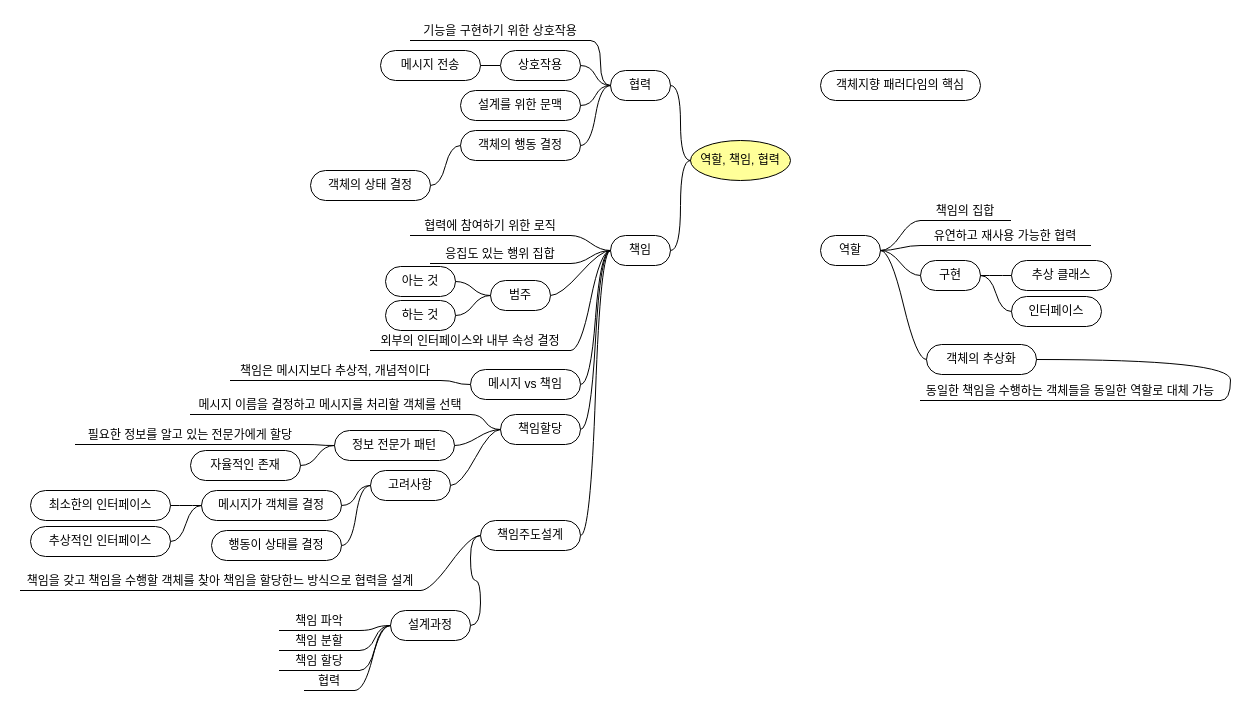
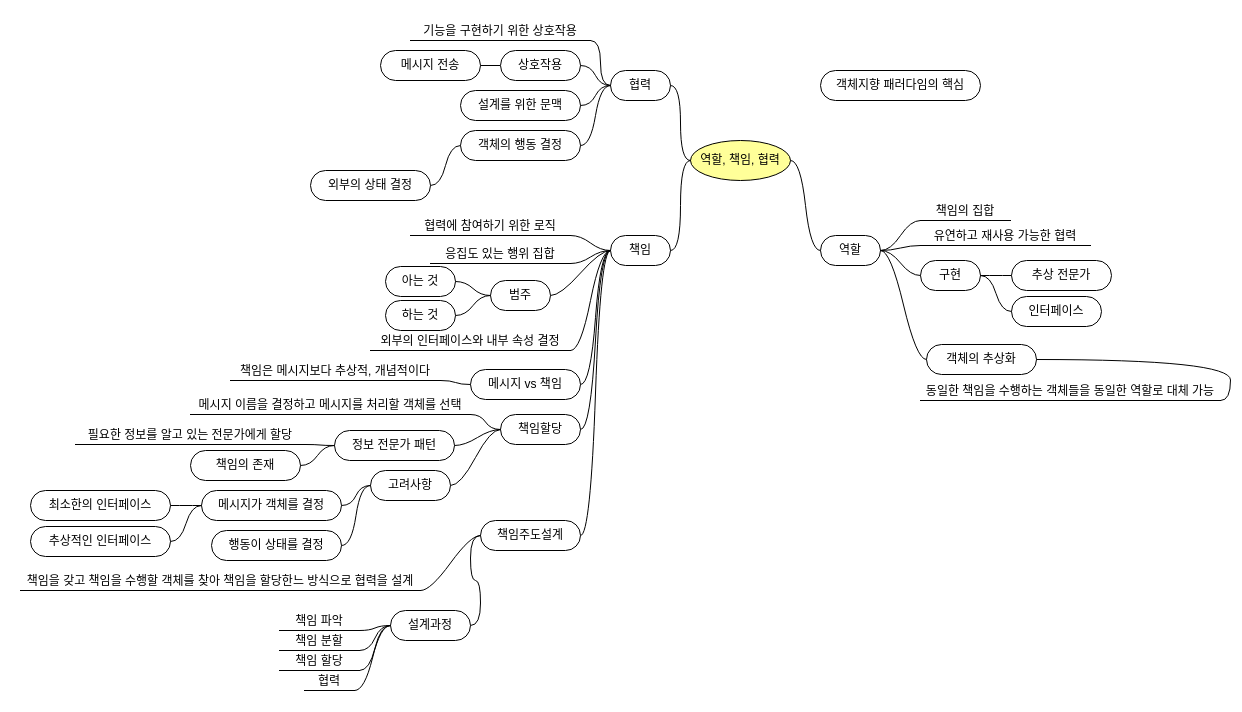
(371, 186) -> (371, 186)
none -> (806, 206)
(1062, 276) -> (1062, 276)
(246, 466) -> (246, 466)
